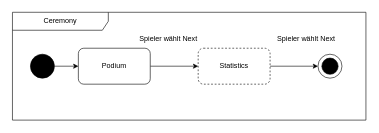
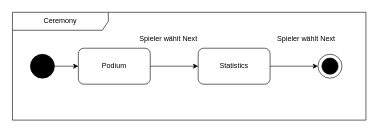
(234, 66) -> (234, 66)
